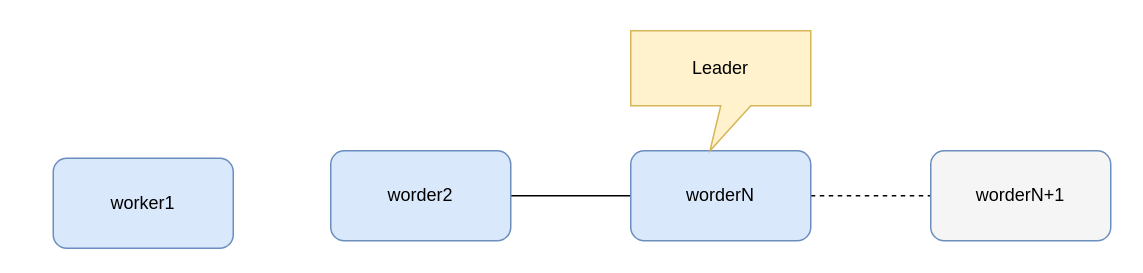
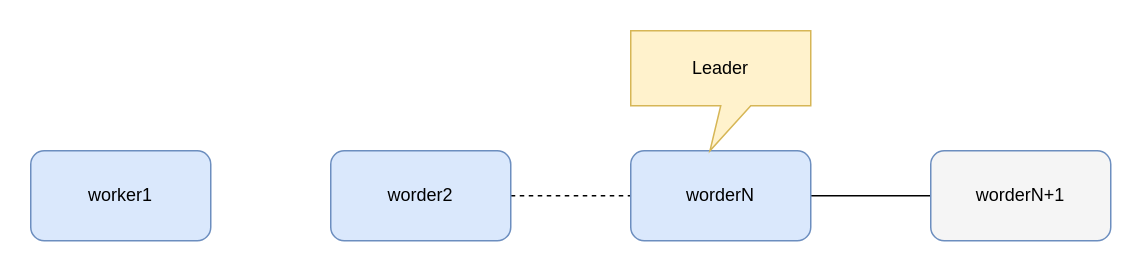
(571, 196) -> (571, 196)
(871, 196) -> (871, 196)
(143, 203) -> (121, 196)
